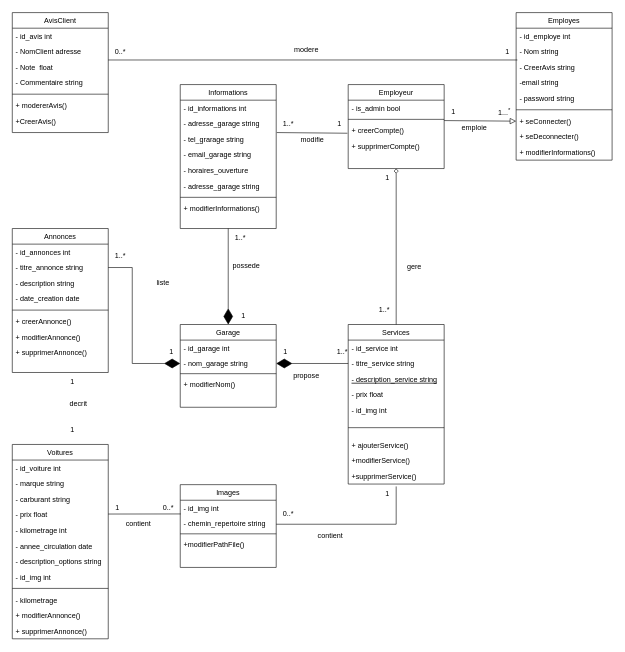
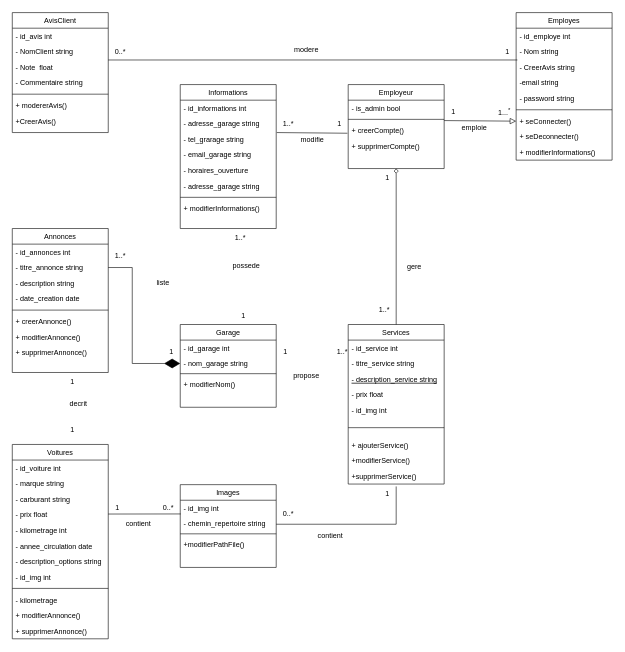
(50, 52) -> (47, 52)
(228, 308) -> none
(319, 363) -> none
